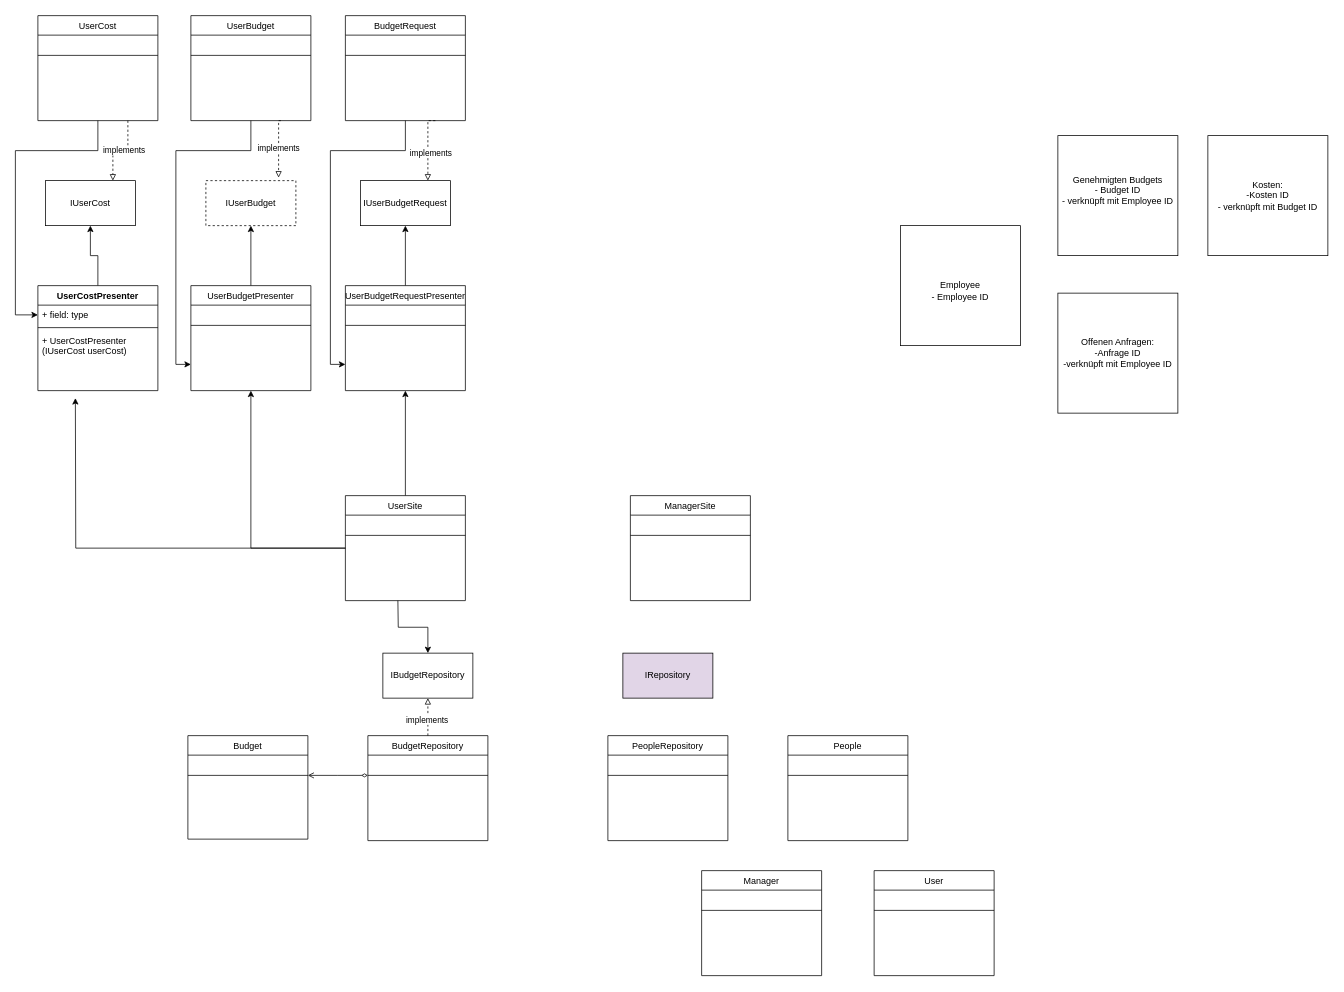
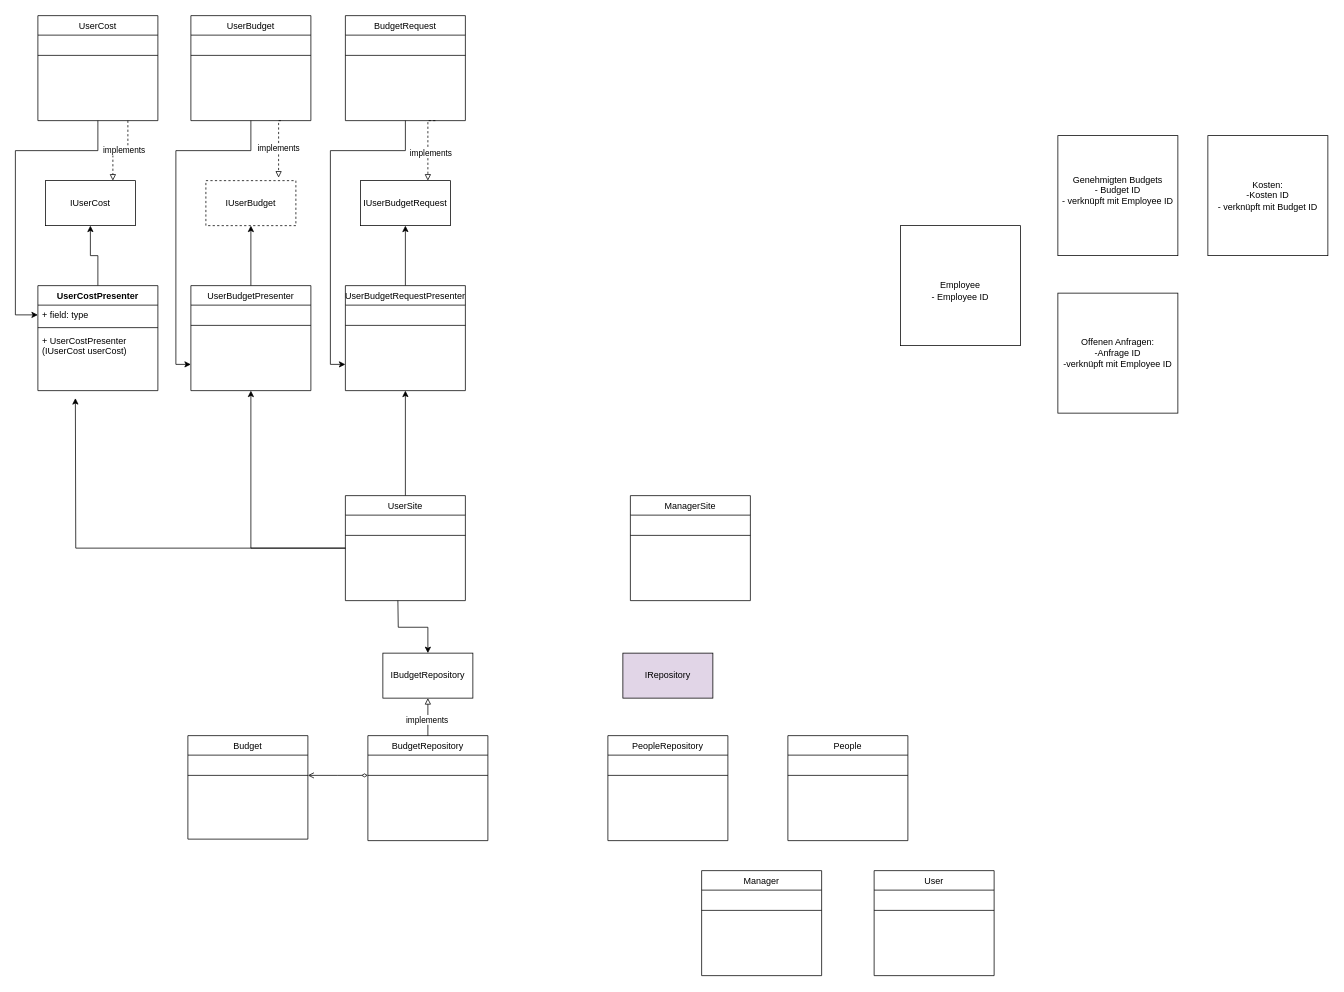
(428, 710) -> (428, 710)
